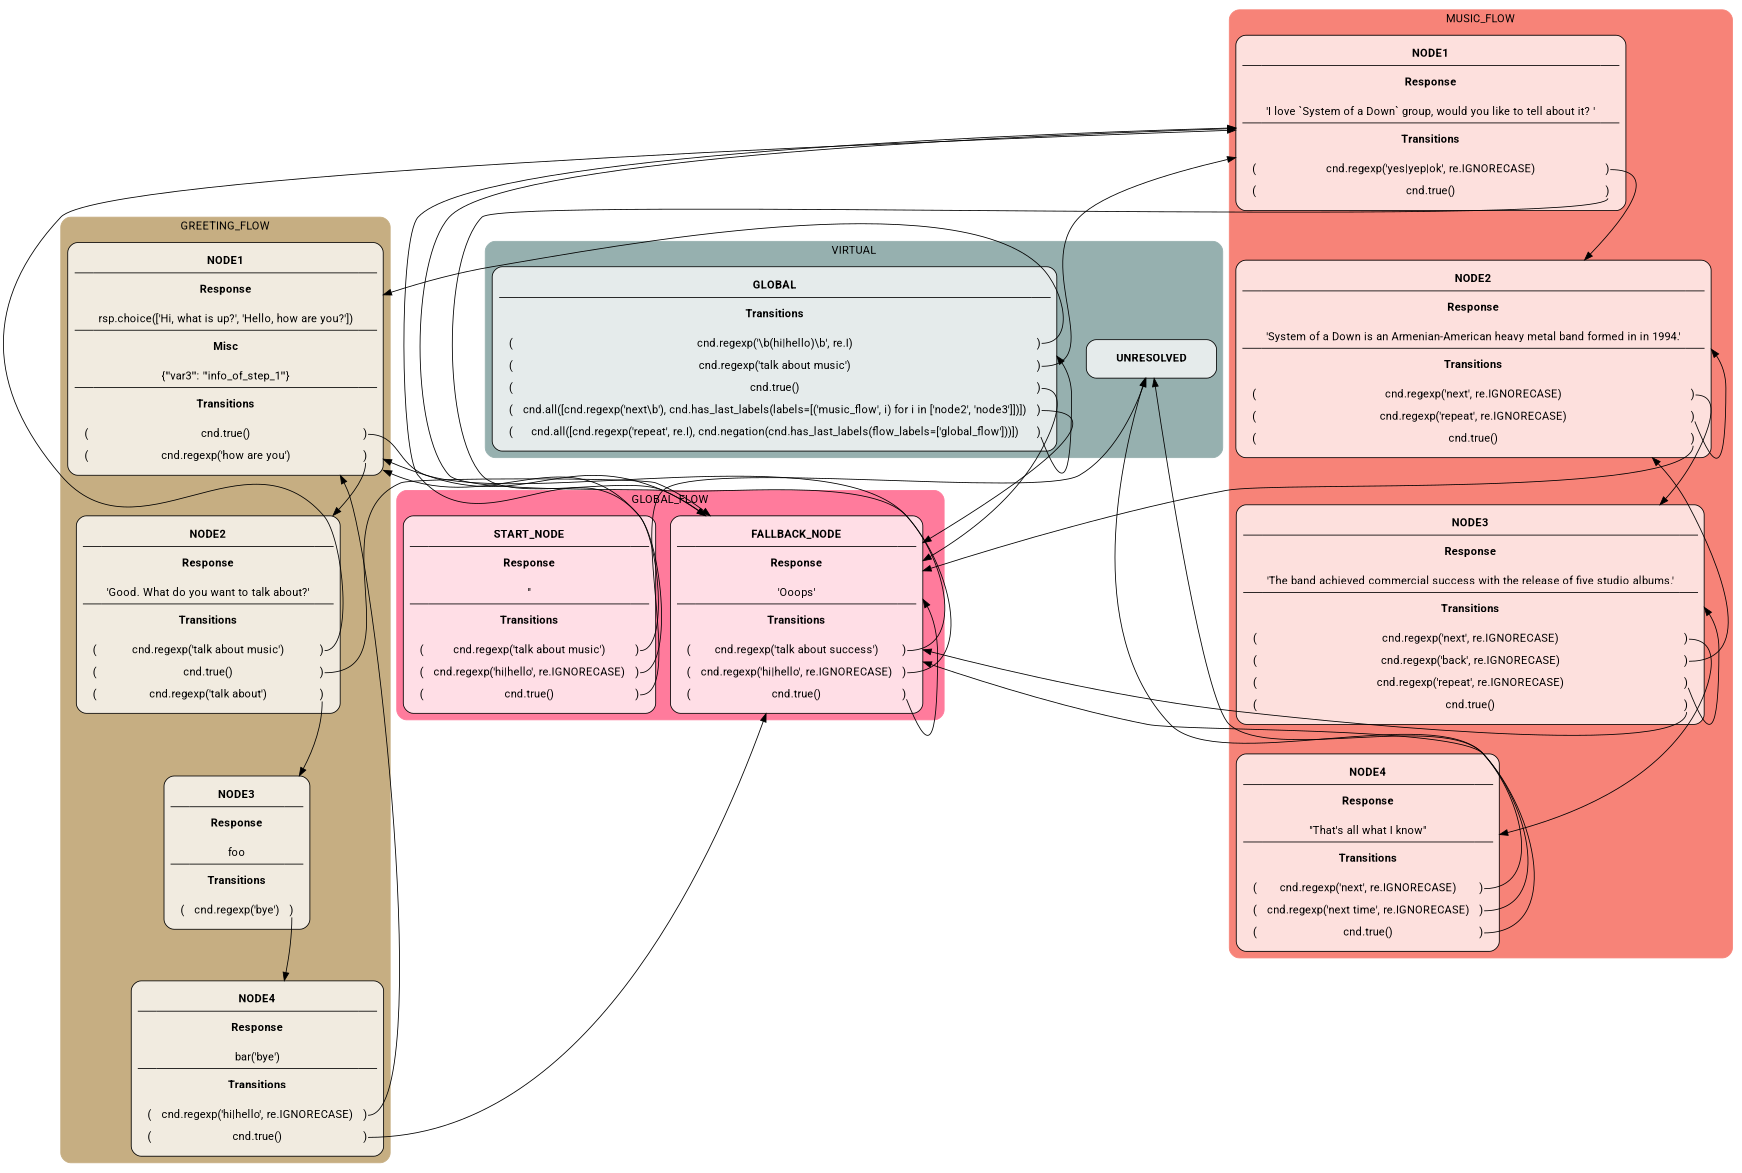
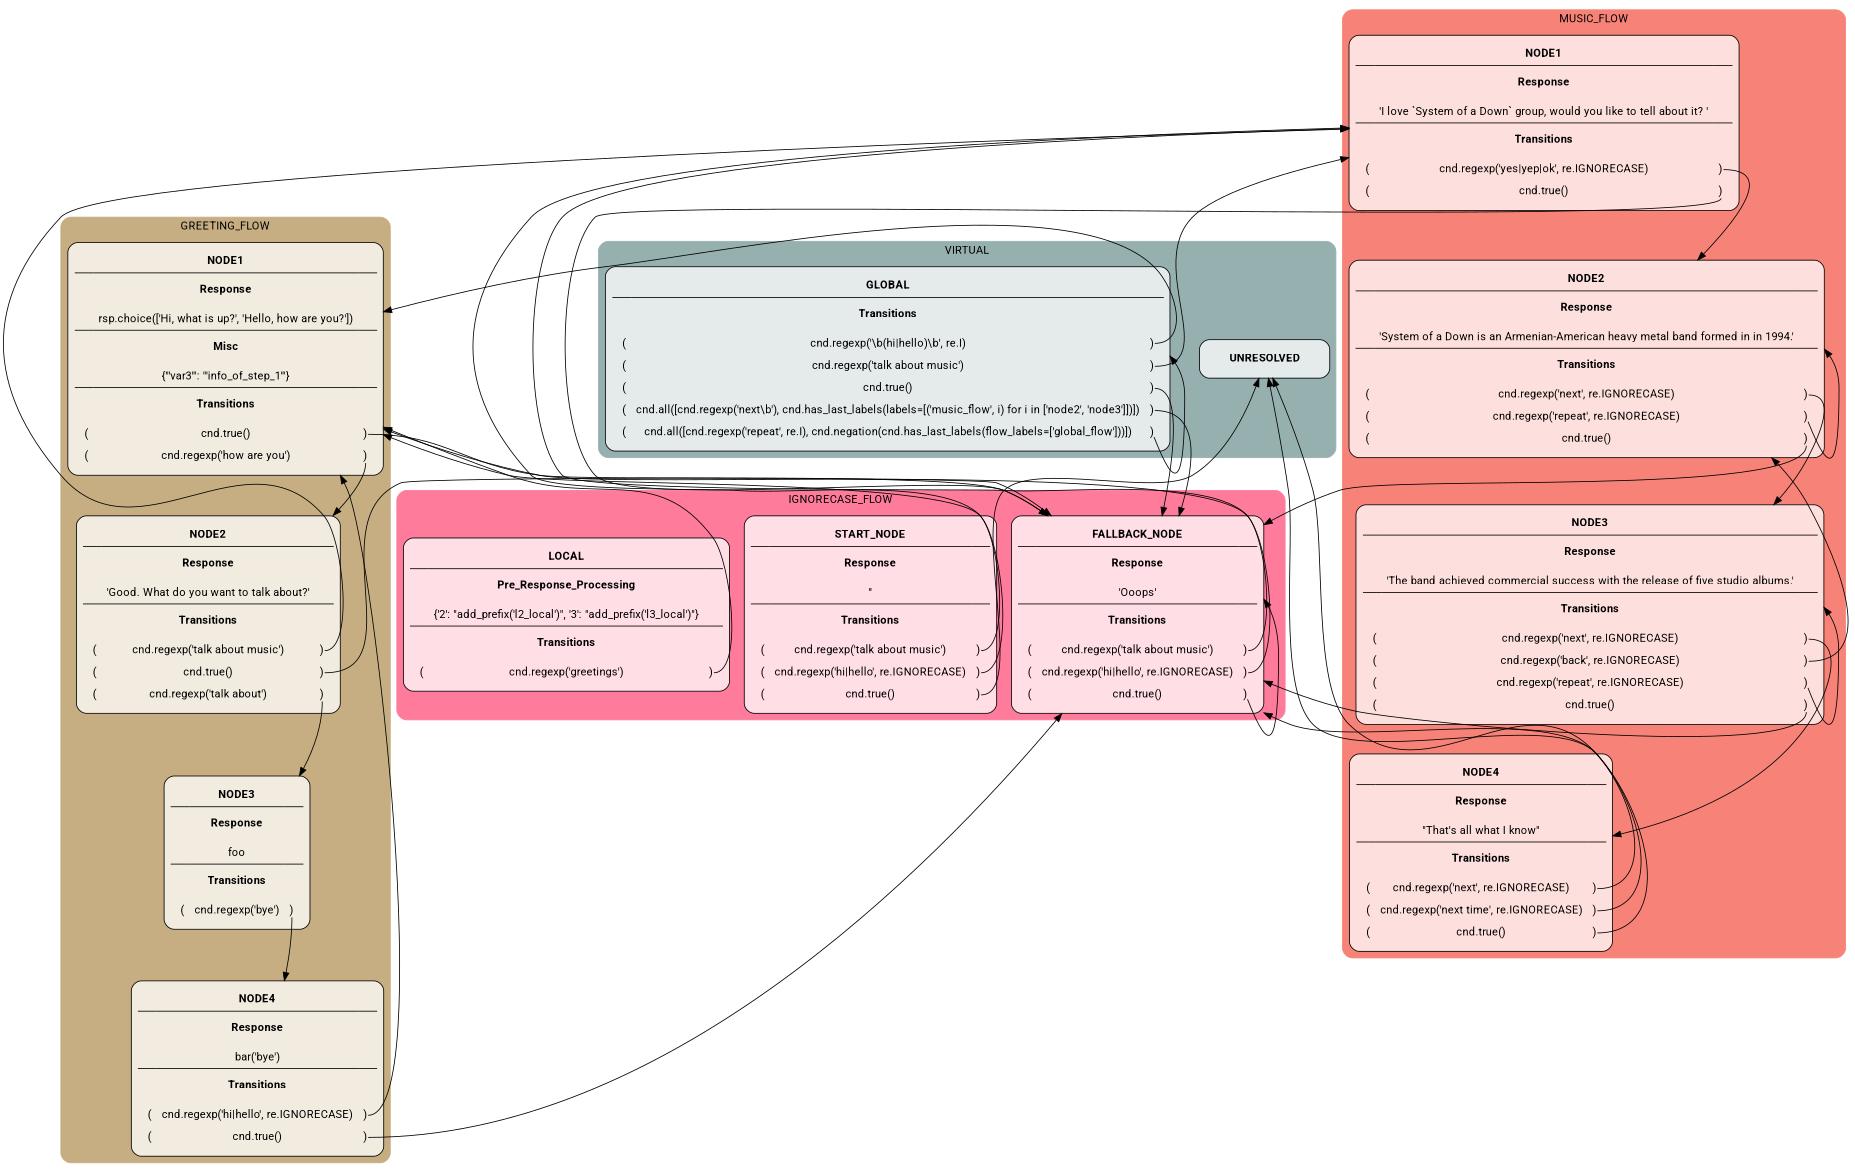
(670, 500) -> (841, 500)
none -> (566, 615)
(797, 650) -> (1138, 650)
